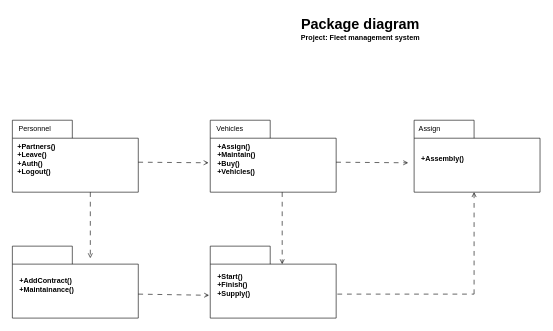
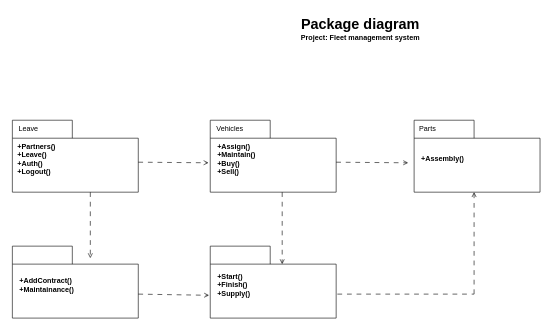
(32, 129) -> (25, 129)
(427, 129) -> (426, 129)
(232, 159) -> (232, 159)
